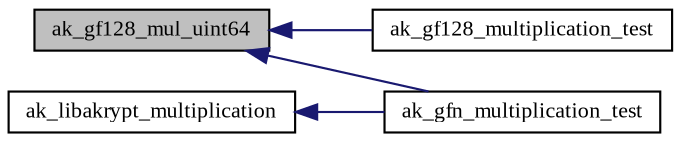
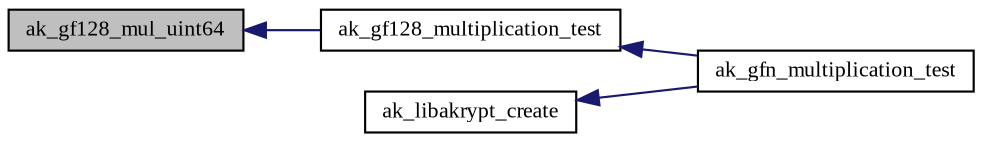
(348, 74) -> (670, 53)
(152, 112) -> (471, 112)
